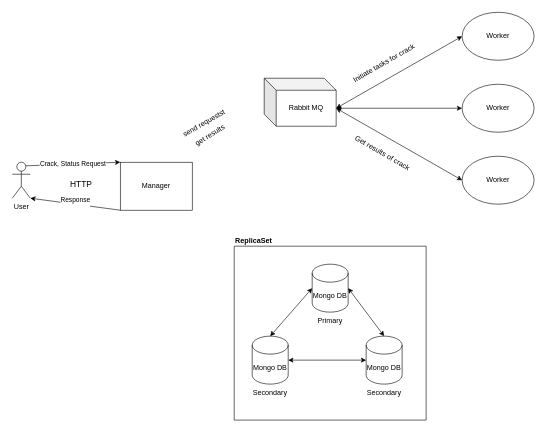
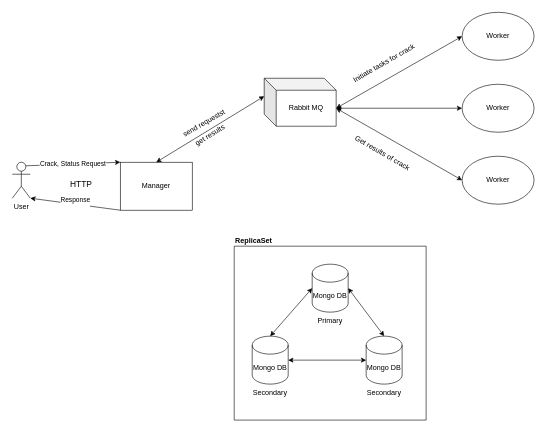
none -> (210, 129)
